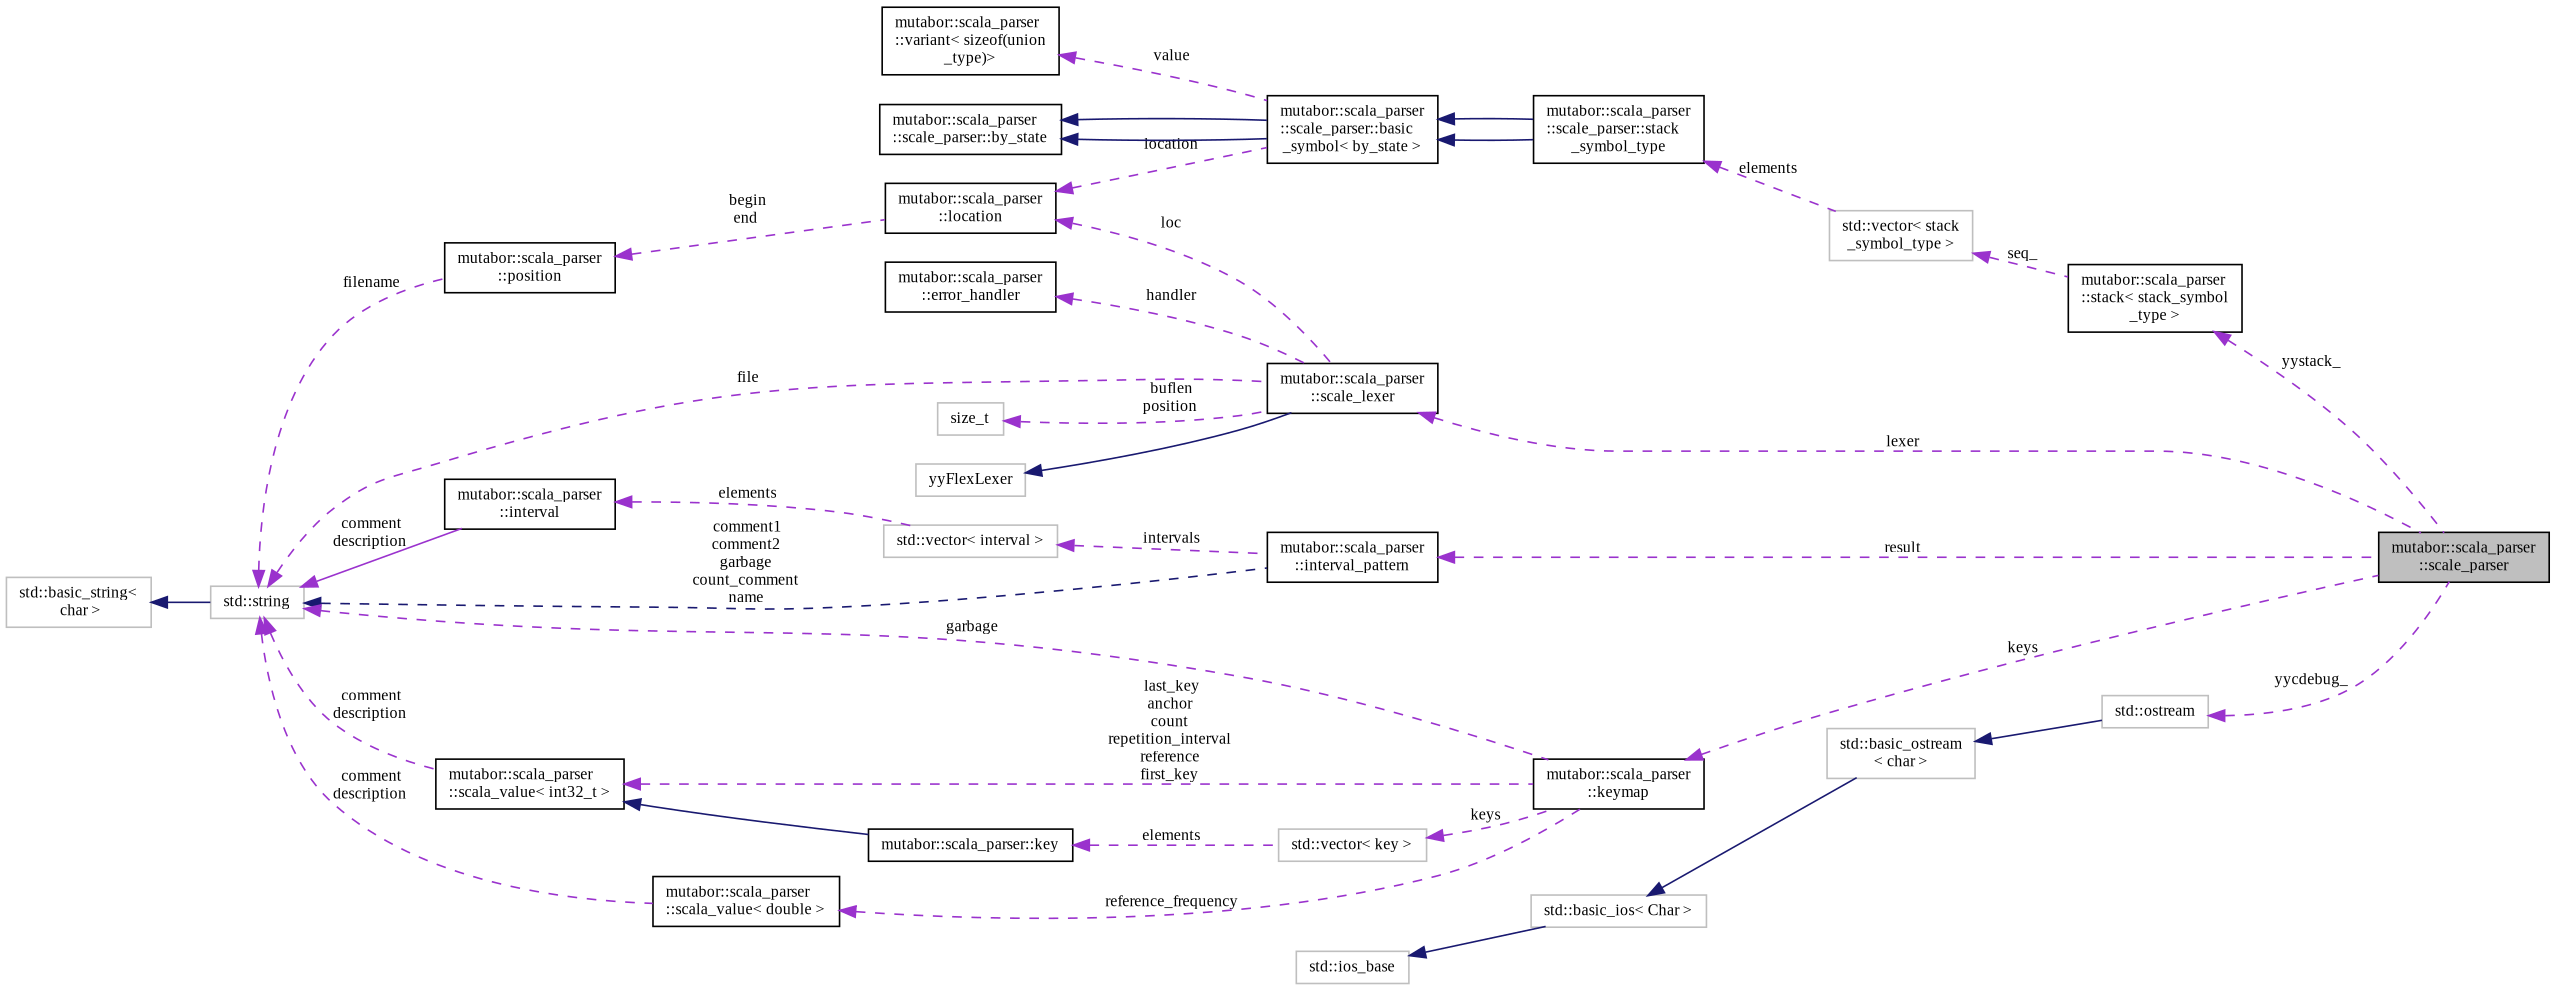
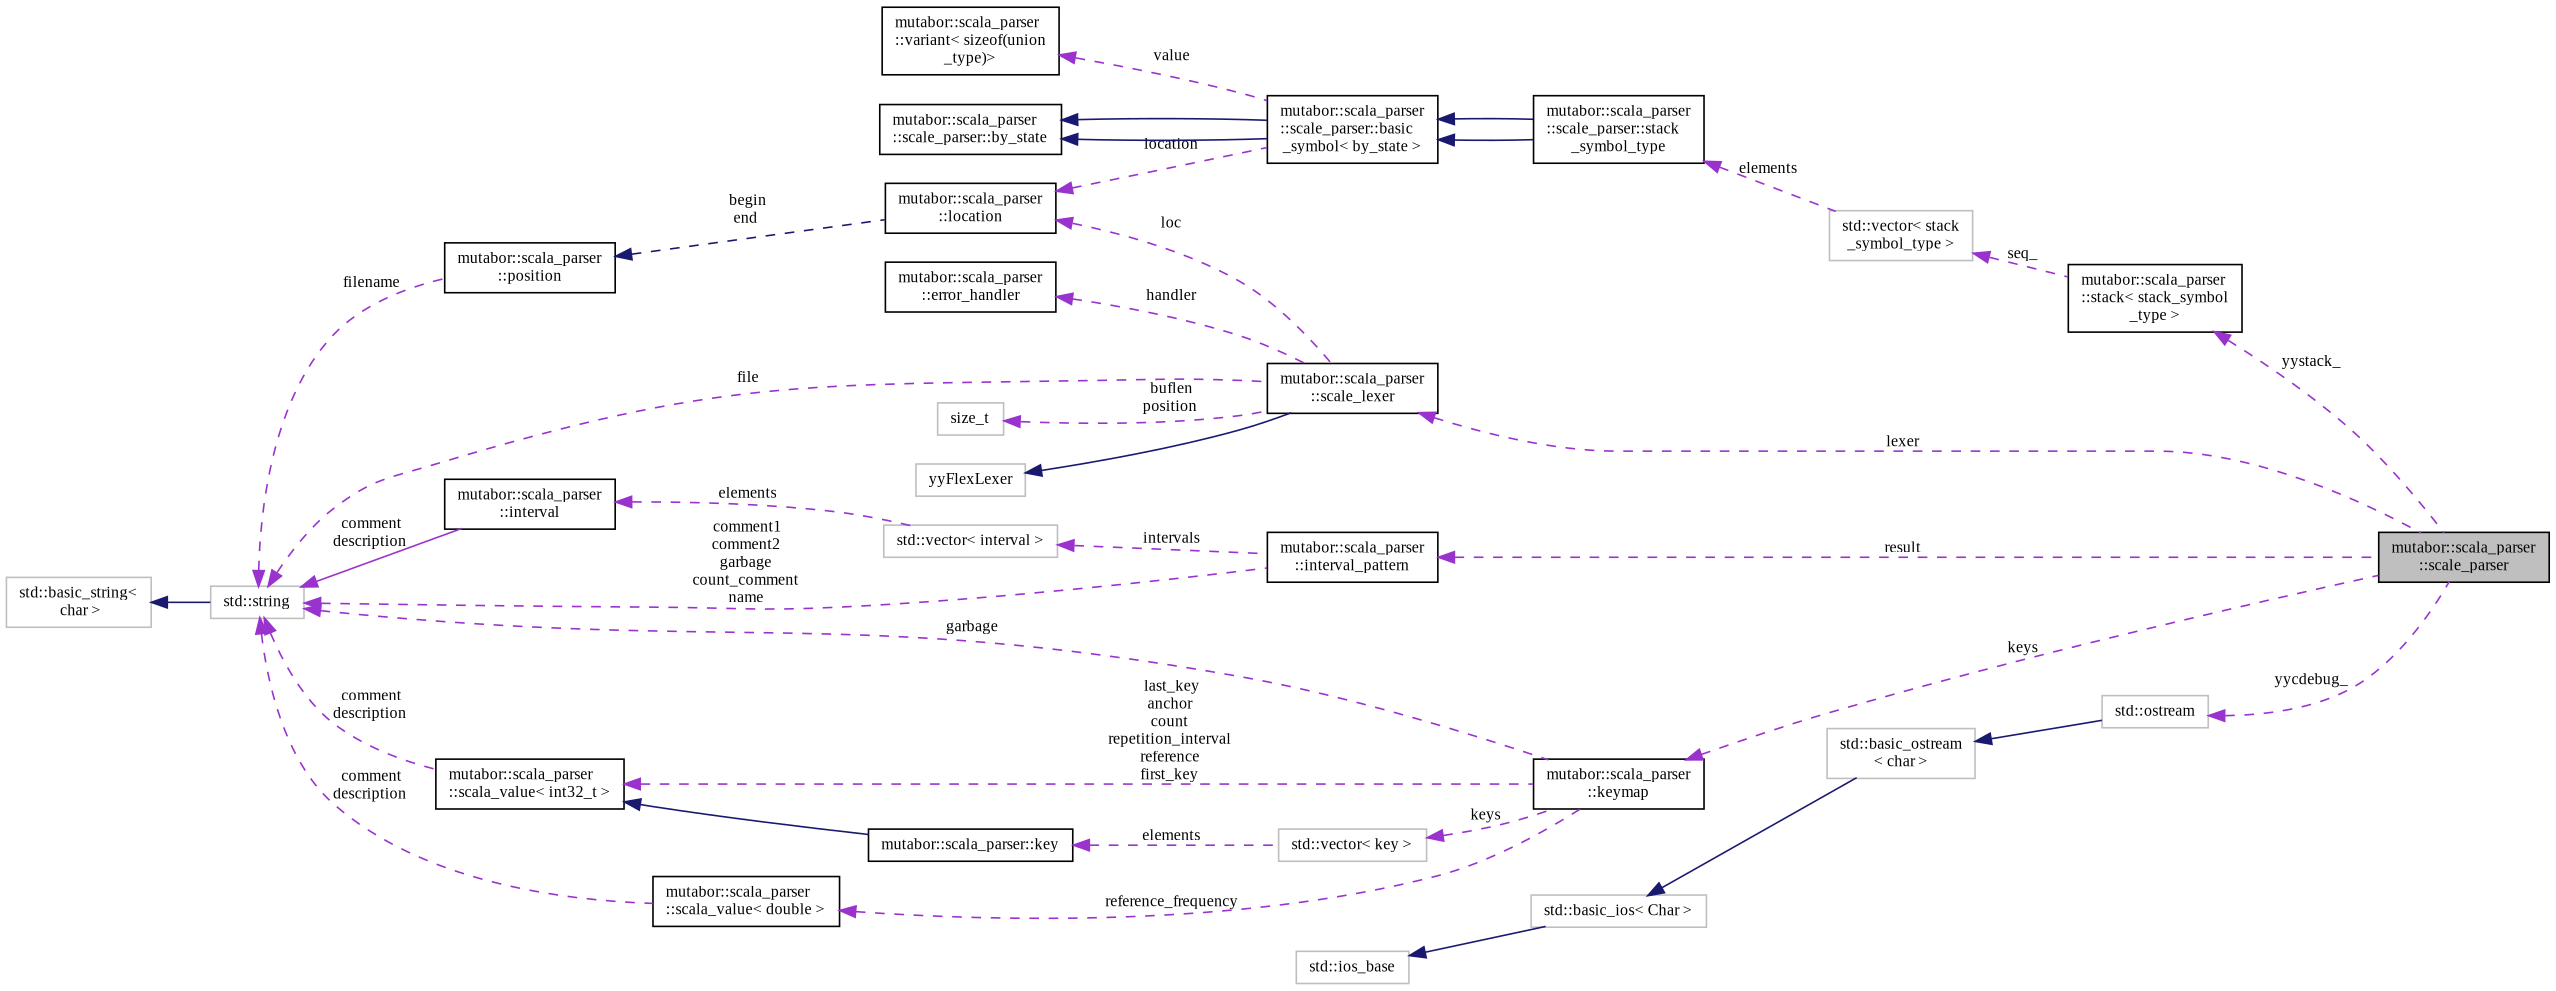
(758, 237) -> (758, 237)
(795, 609) -> (795, 609)
